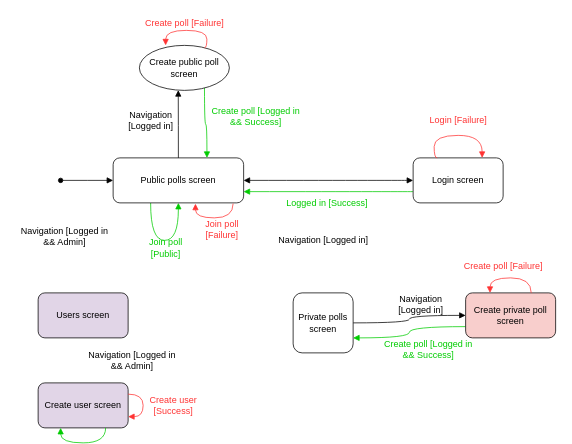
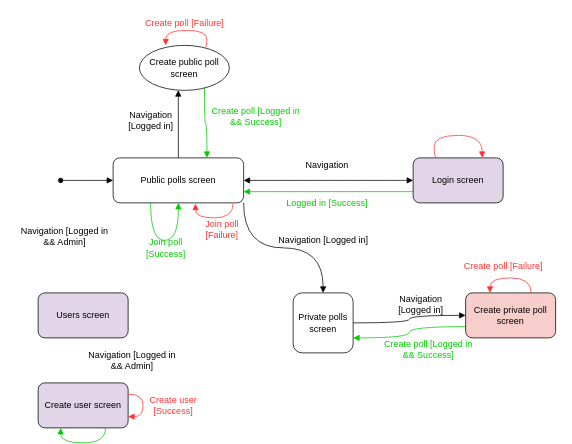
(458, 120) -> none
none -> (327, 165)
(458, 180) -> (458, 180)
(166, 248) -> (166, 248)
none -> (280, 248)
